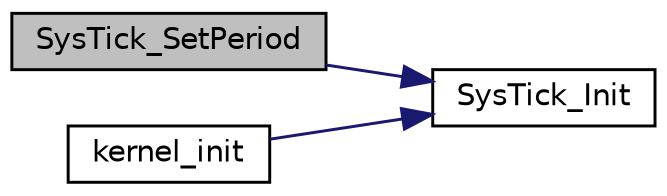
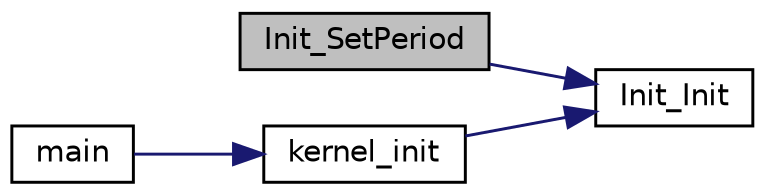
(169, 41) -> (365, 41)
(544, 98) -> (674, 98)
none -> (73, 154)
